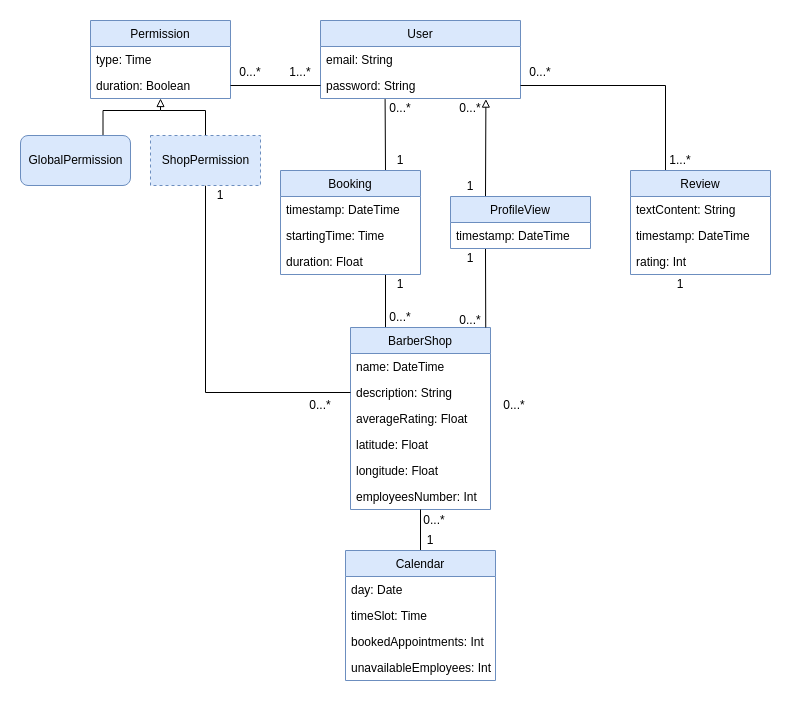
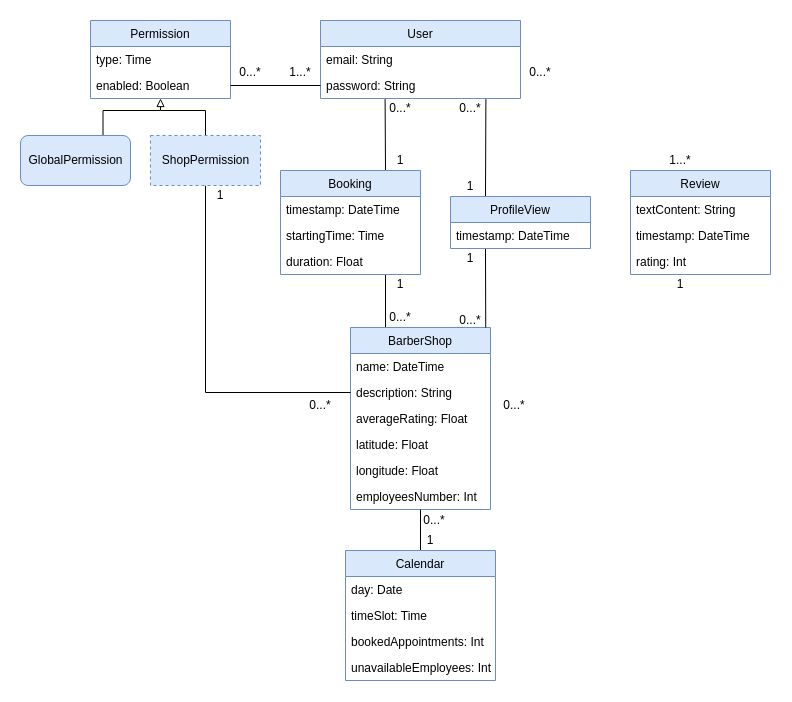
(147, 86) -> (144, 86)
(637, 86) -> none
(486, 108) -> (486, 105)
